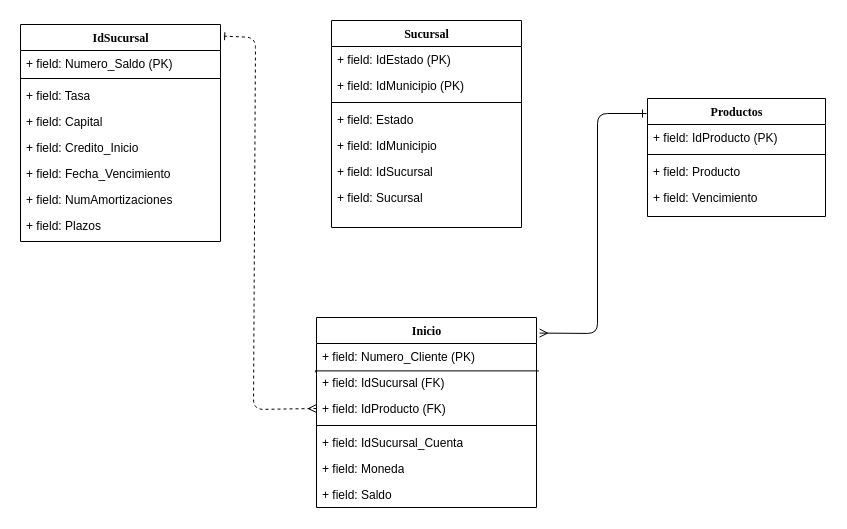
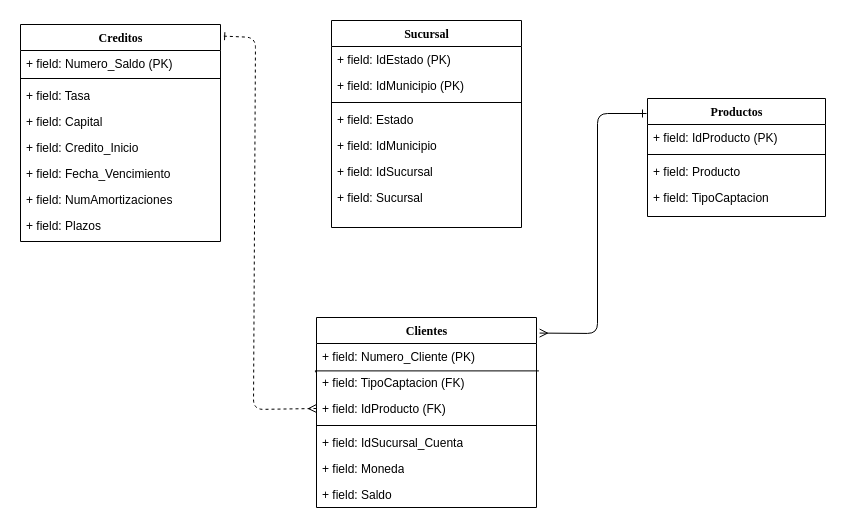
(121, 39) -> (121, 39)
(710, 199) -> (717, 199)
(427, 332) -> (427, 332)
(392, 384) -> (401, 384)
